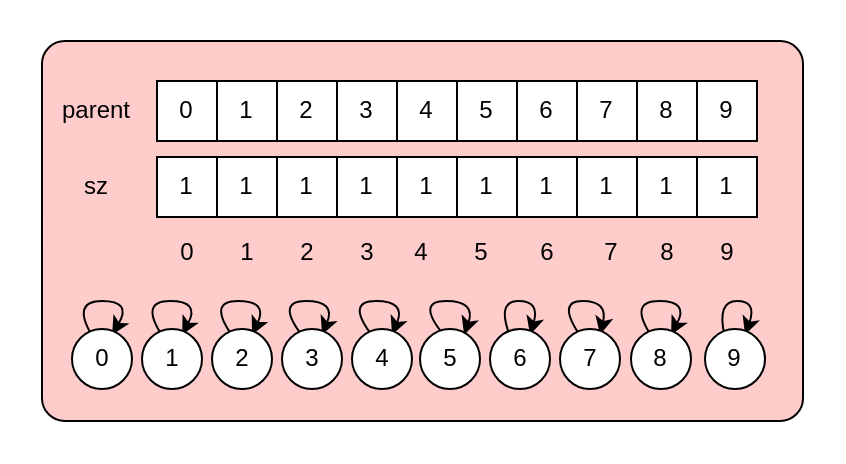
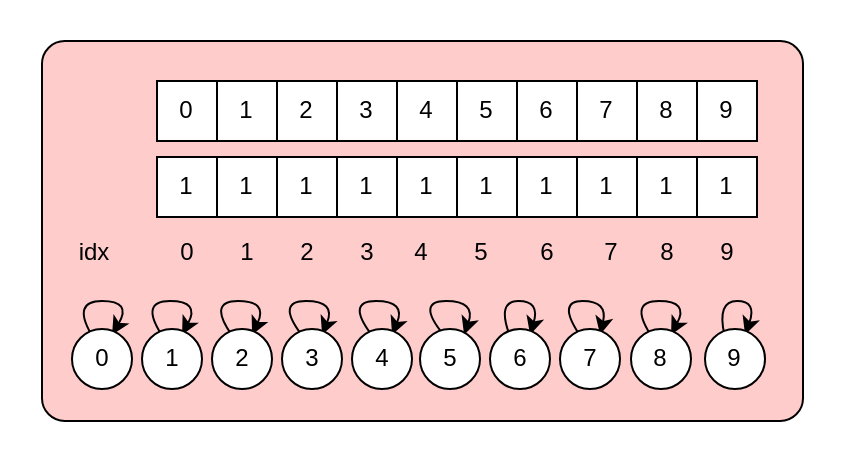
(97, 111) -> none
(97, 187) -> none
none -> (95, 253)
